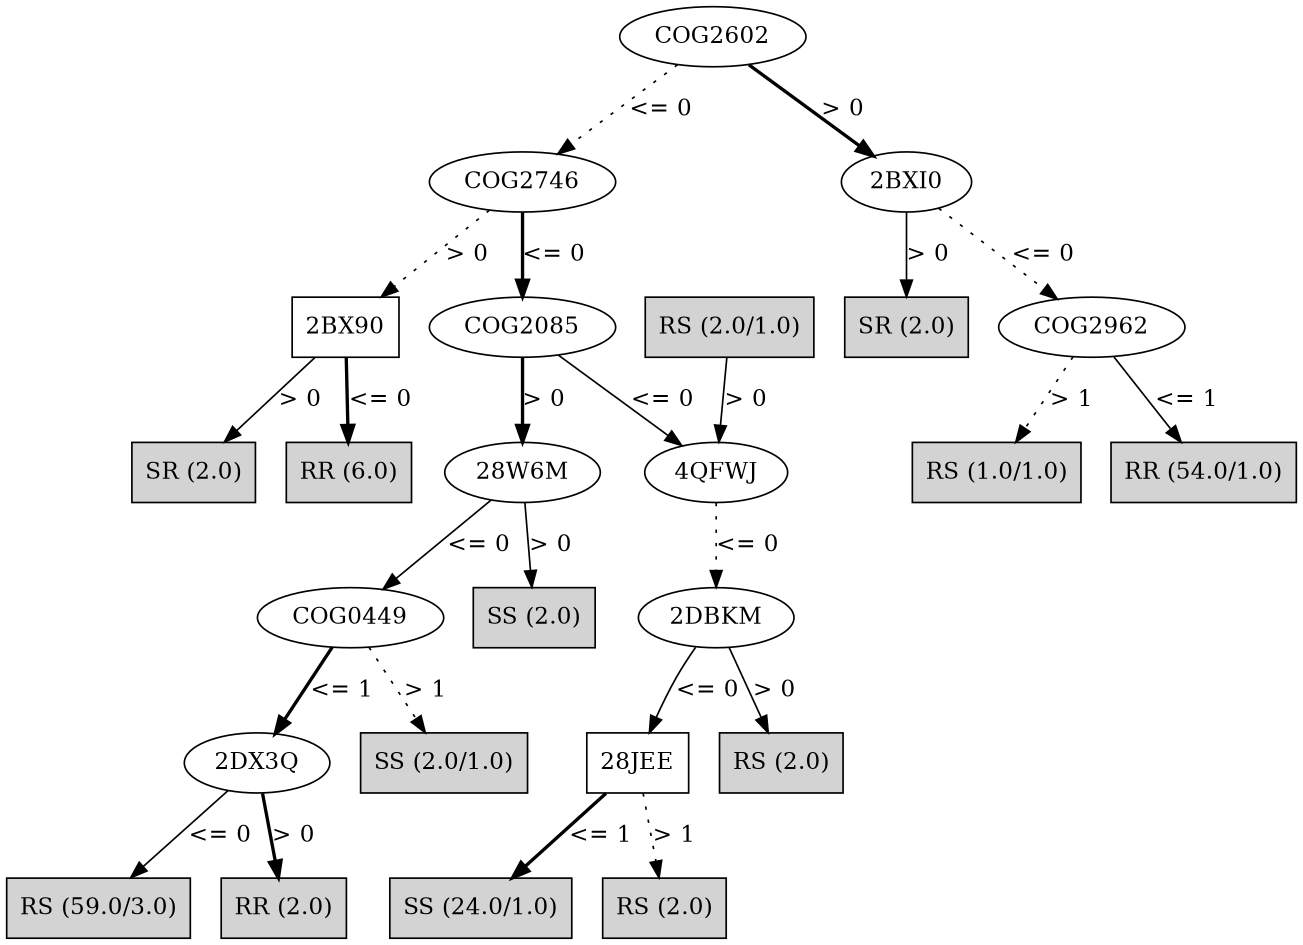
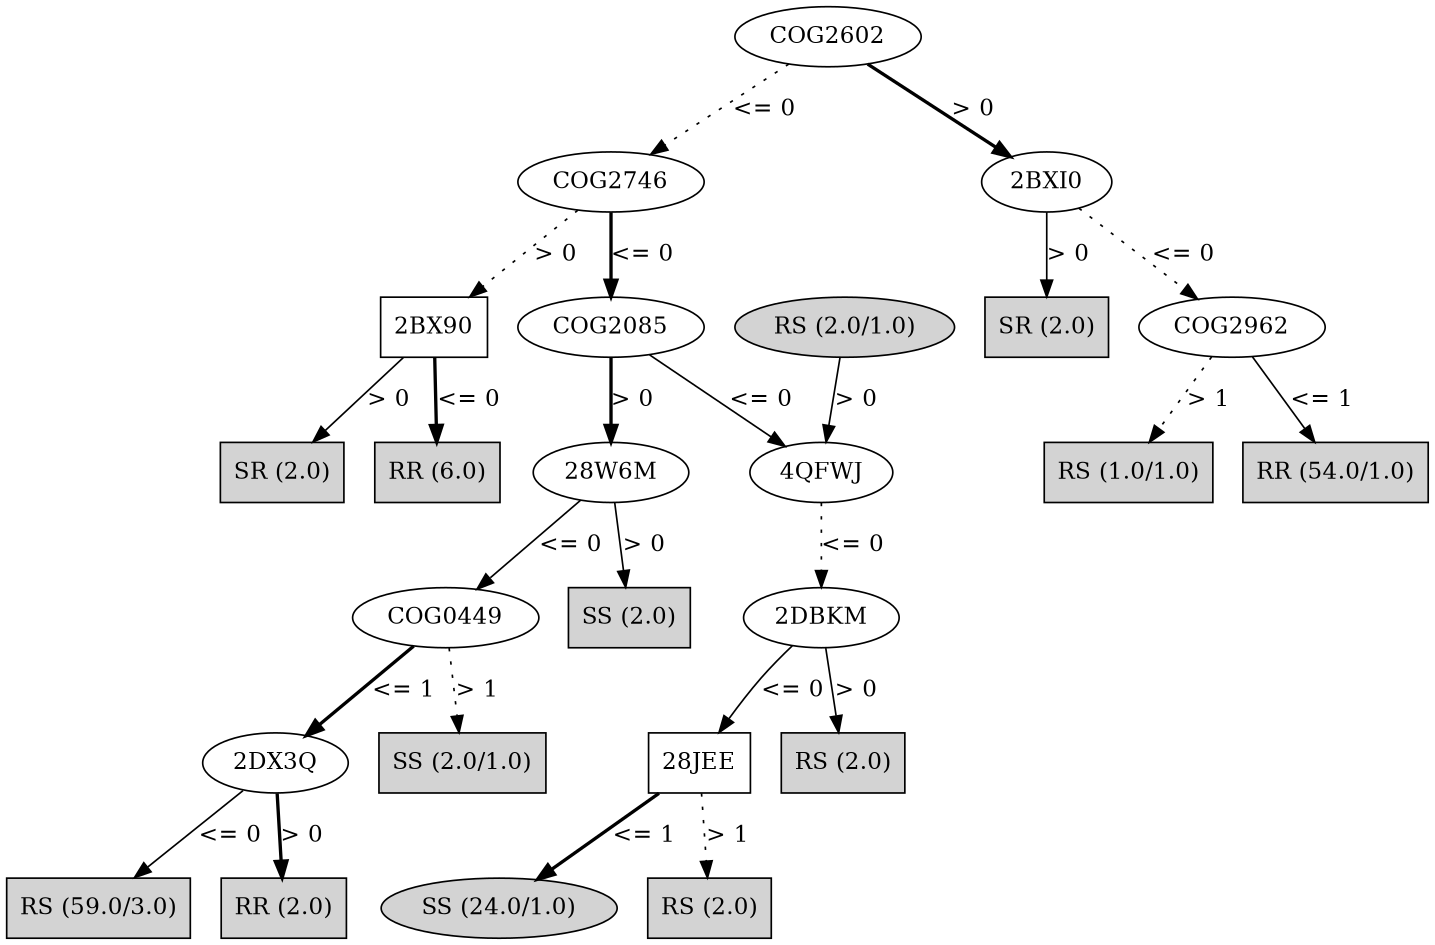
(730, 327) -> (845, 327)
(481, 908) -> (499, 908)
